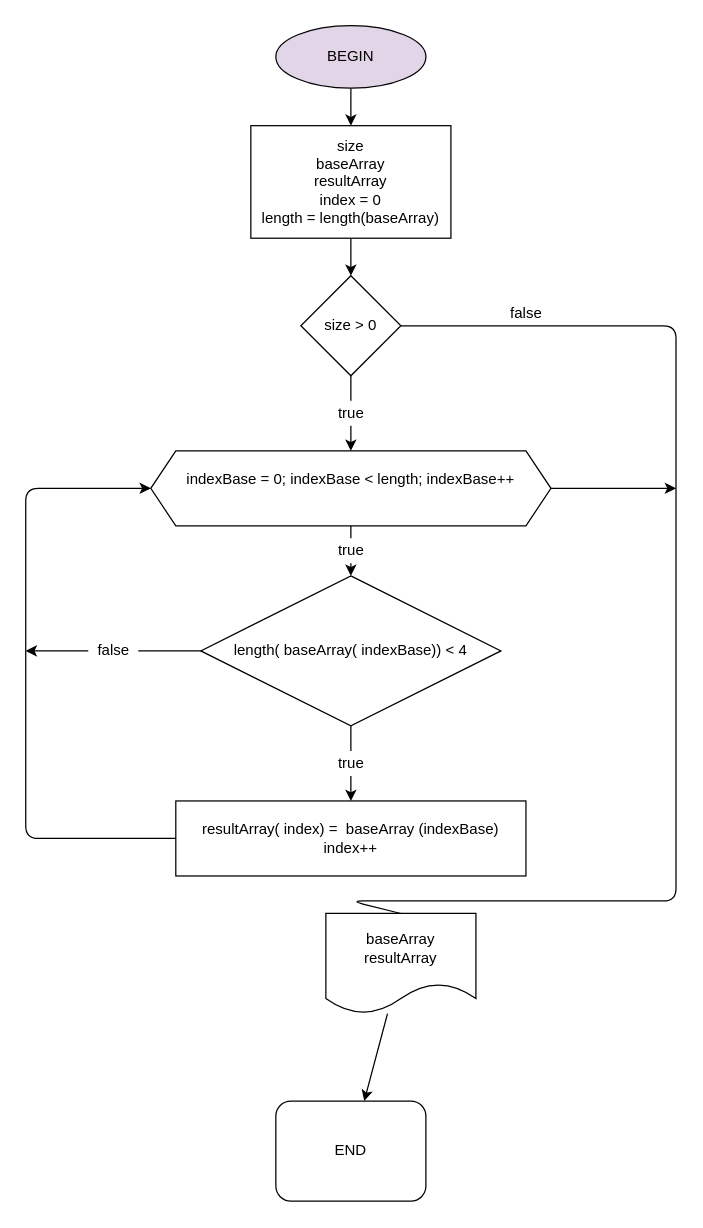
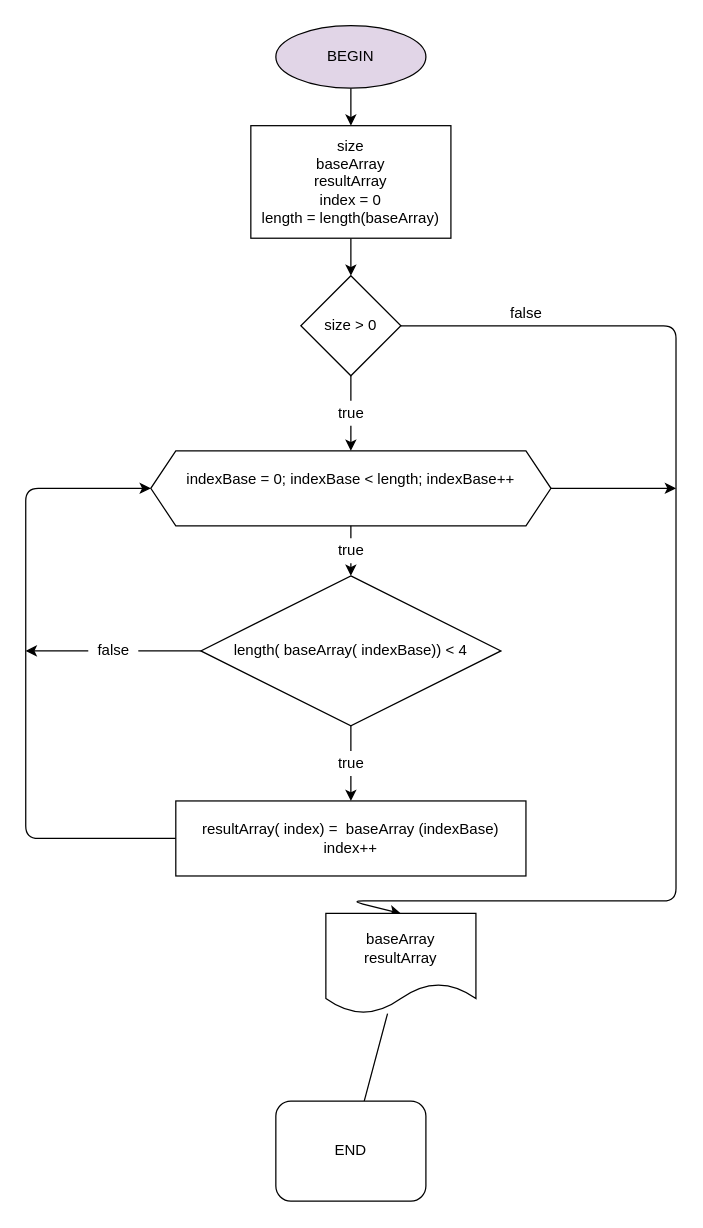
(395, 912) -> (391, 911)
(367, 1091) -> (366, 1094)
